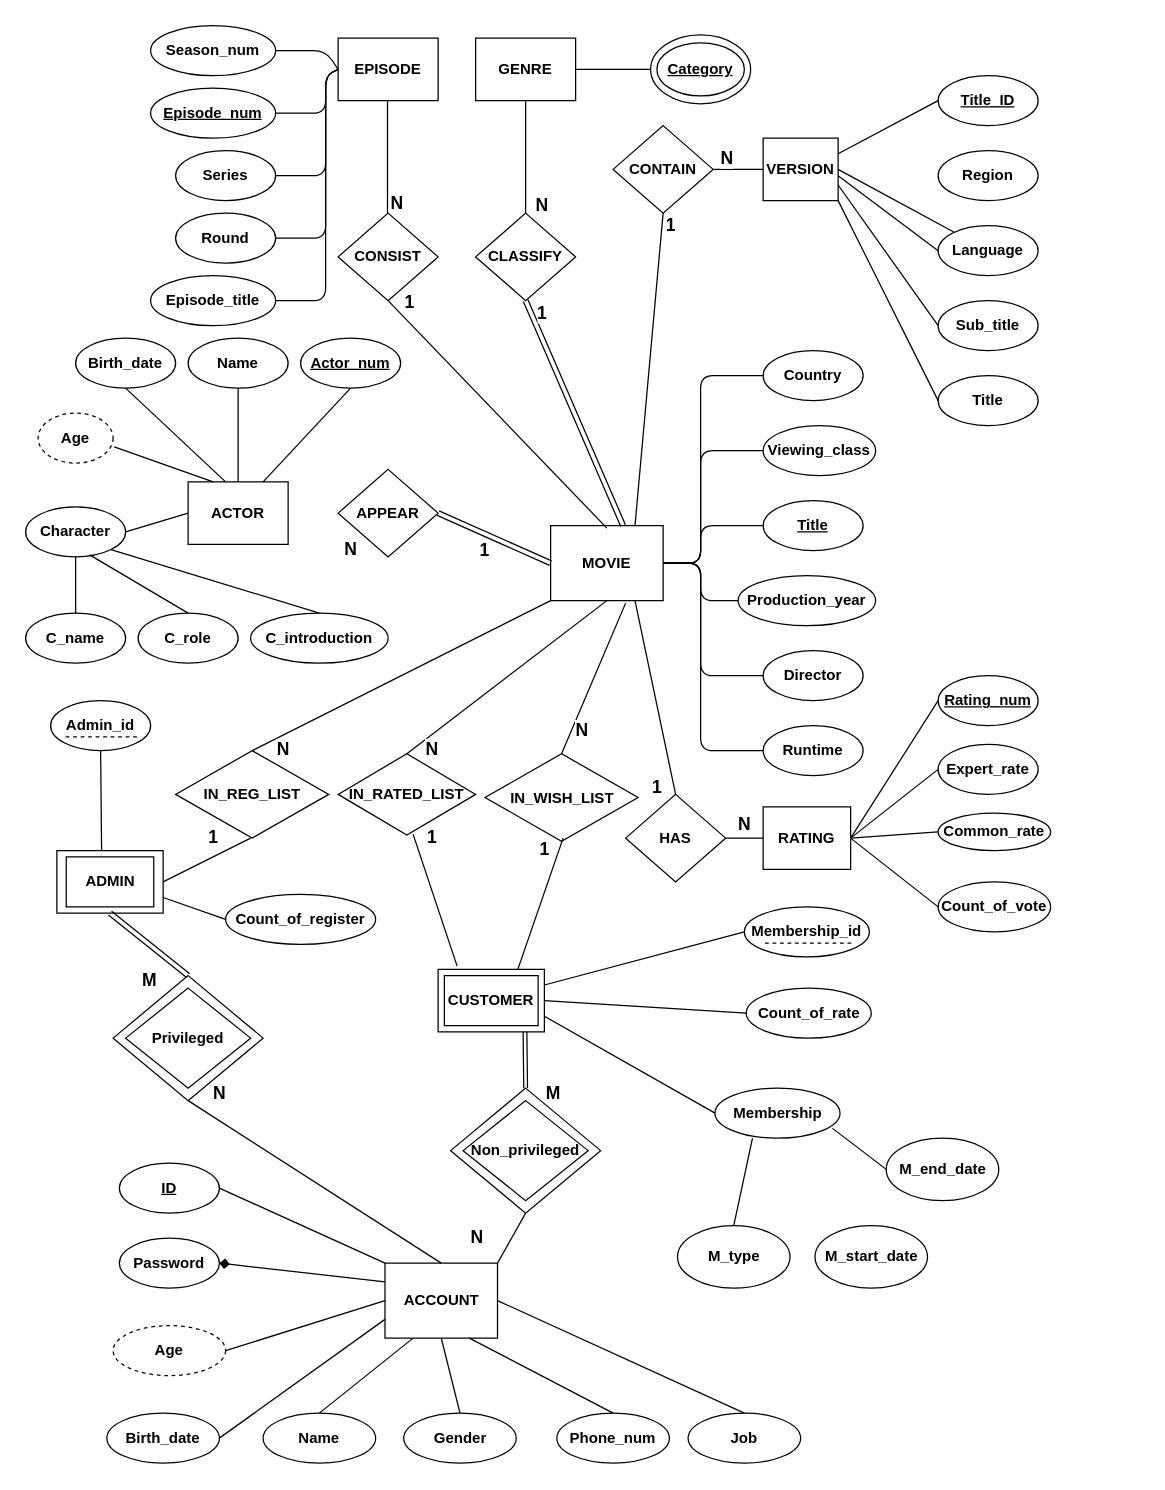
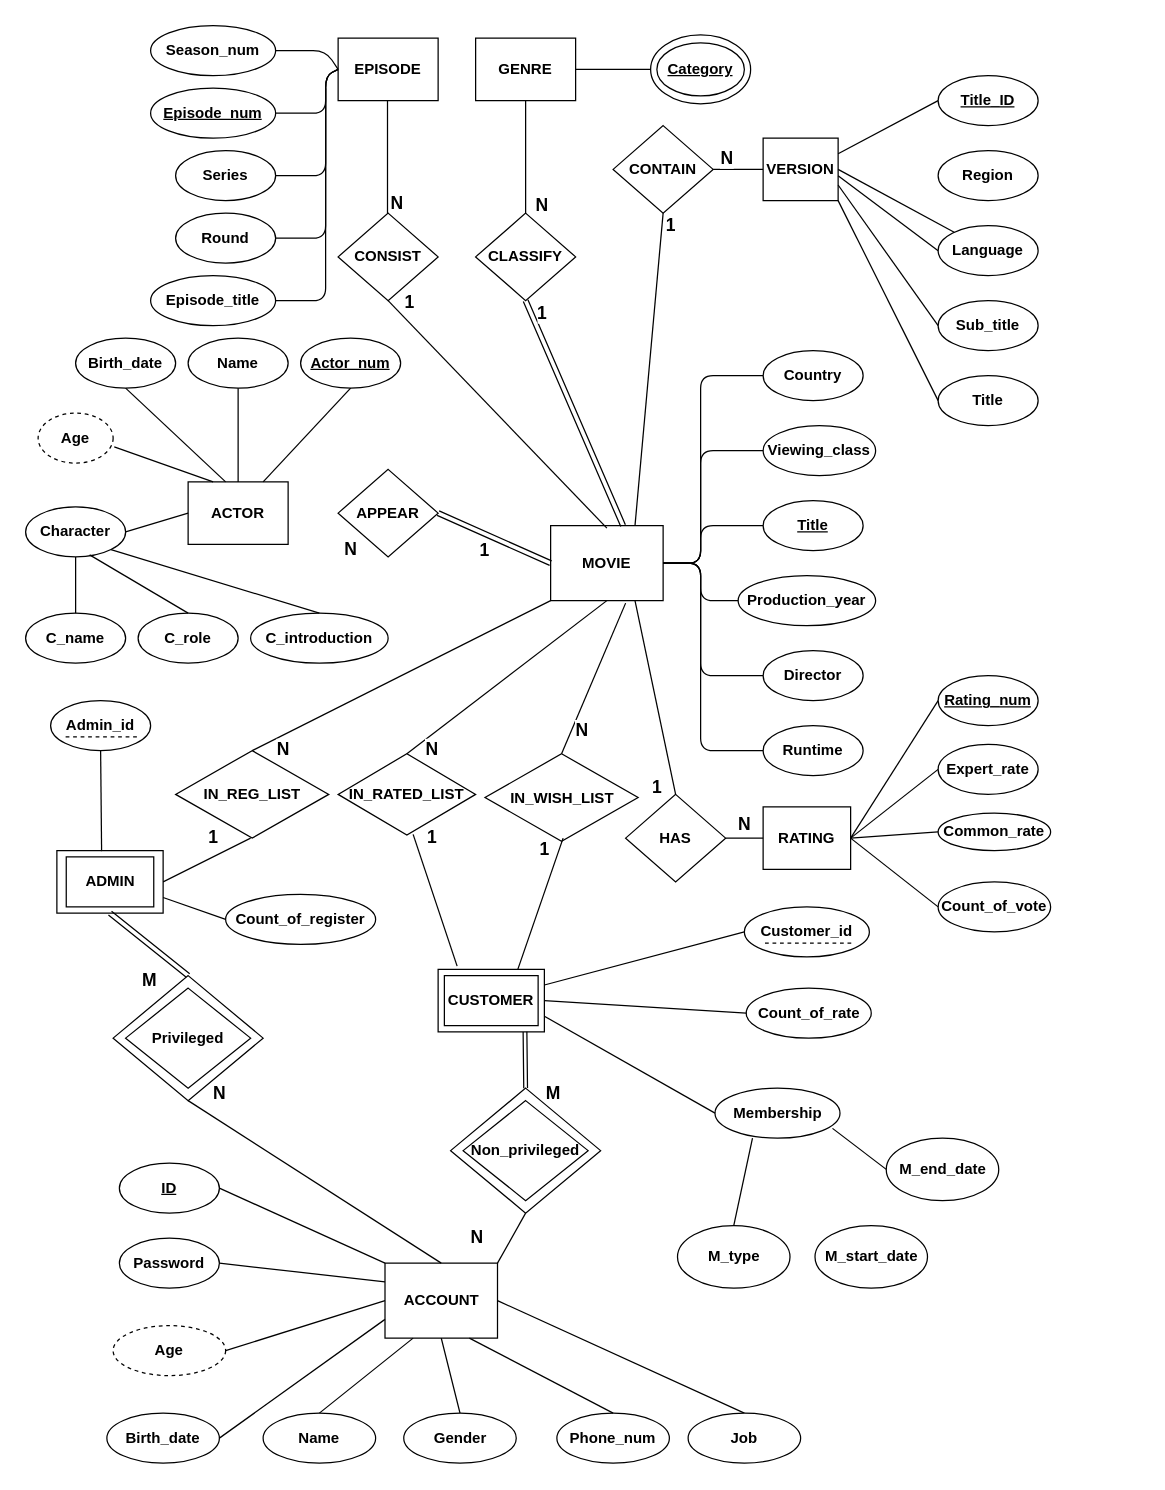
(807, 932) -> (807, 932)
(230, 1264) -> (225, 1264)
